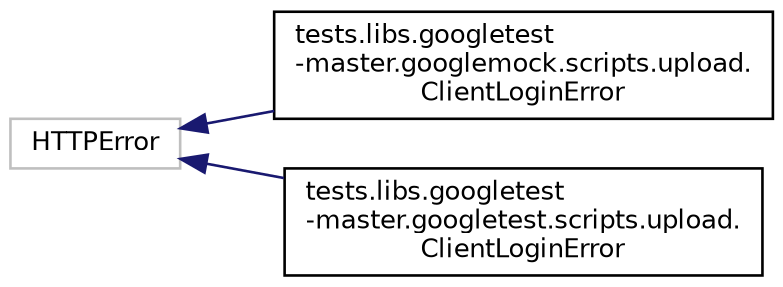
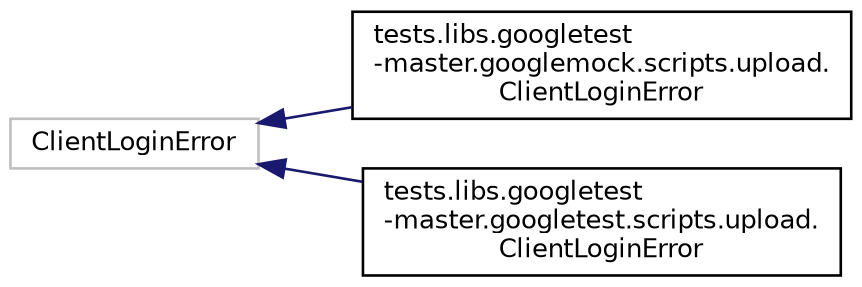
(95, 144) -> (134, 144)
